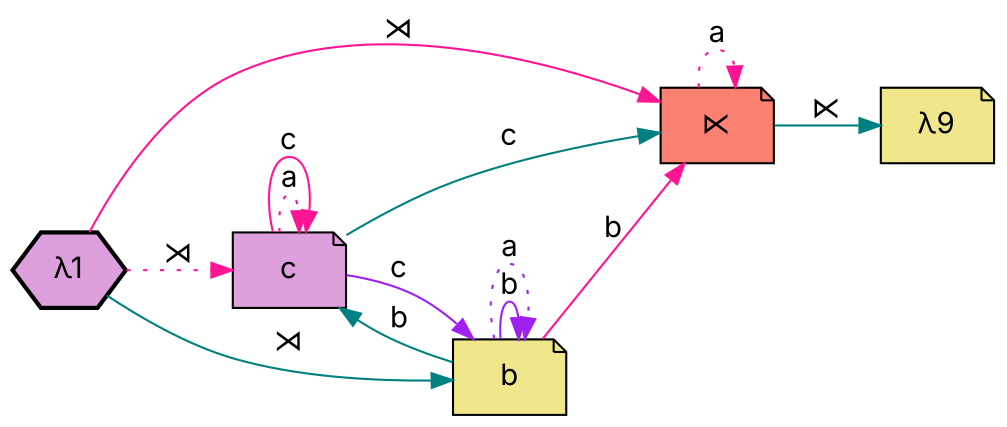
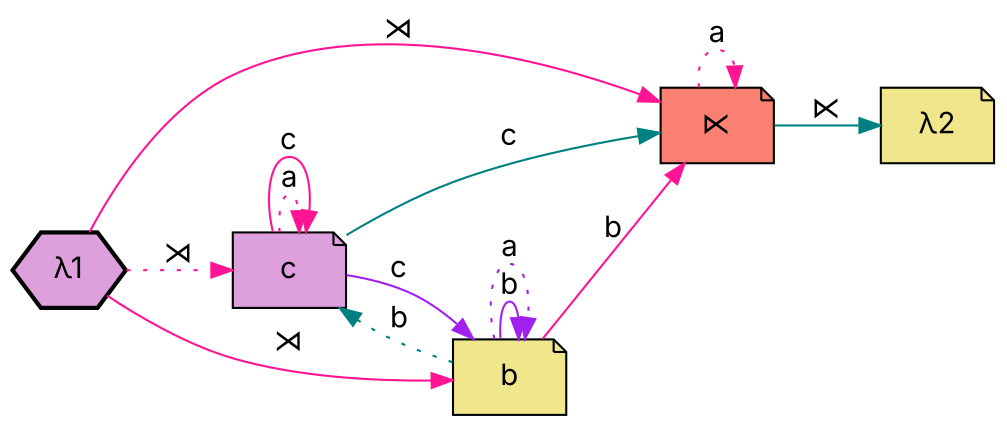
(937, 125) -> (937, 125)
(403, 344) -> (403, 344)
(262, 366) -> (262, 366)
